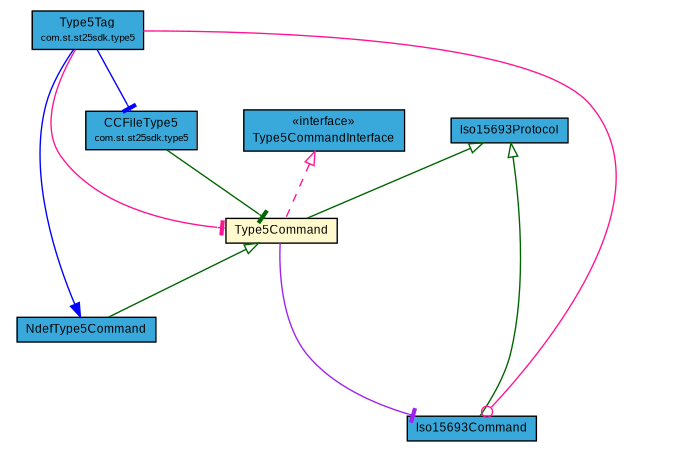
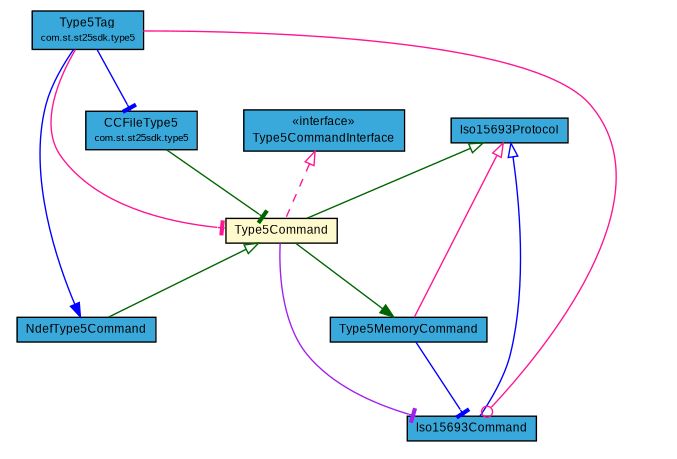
(519, 290) -> (519, 290)
none -> (409, 330)
